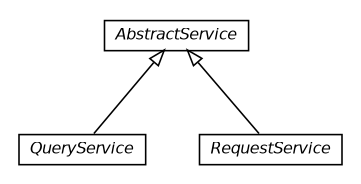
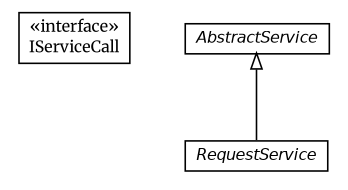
none -> (74, 38)
(82, 149) -> none
